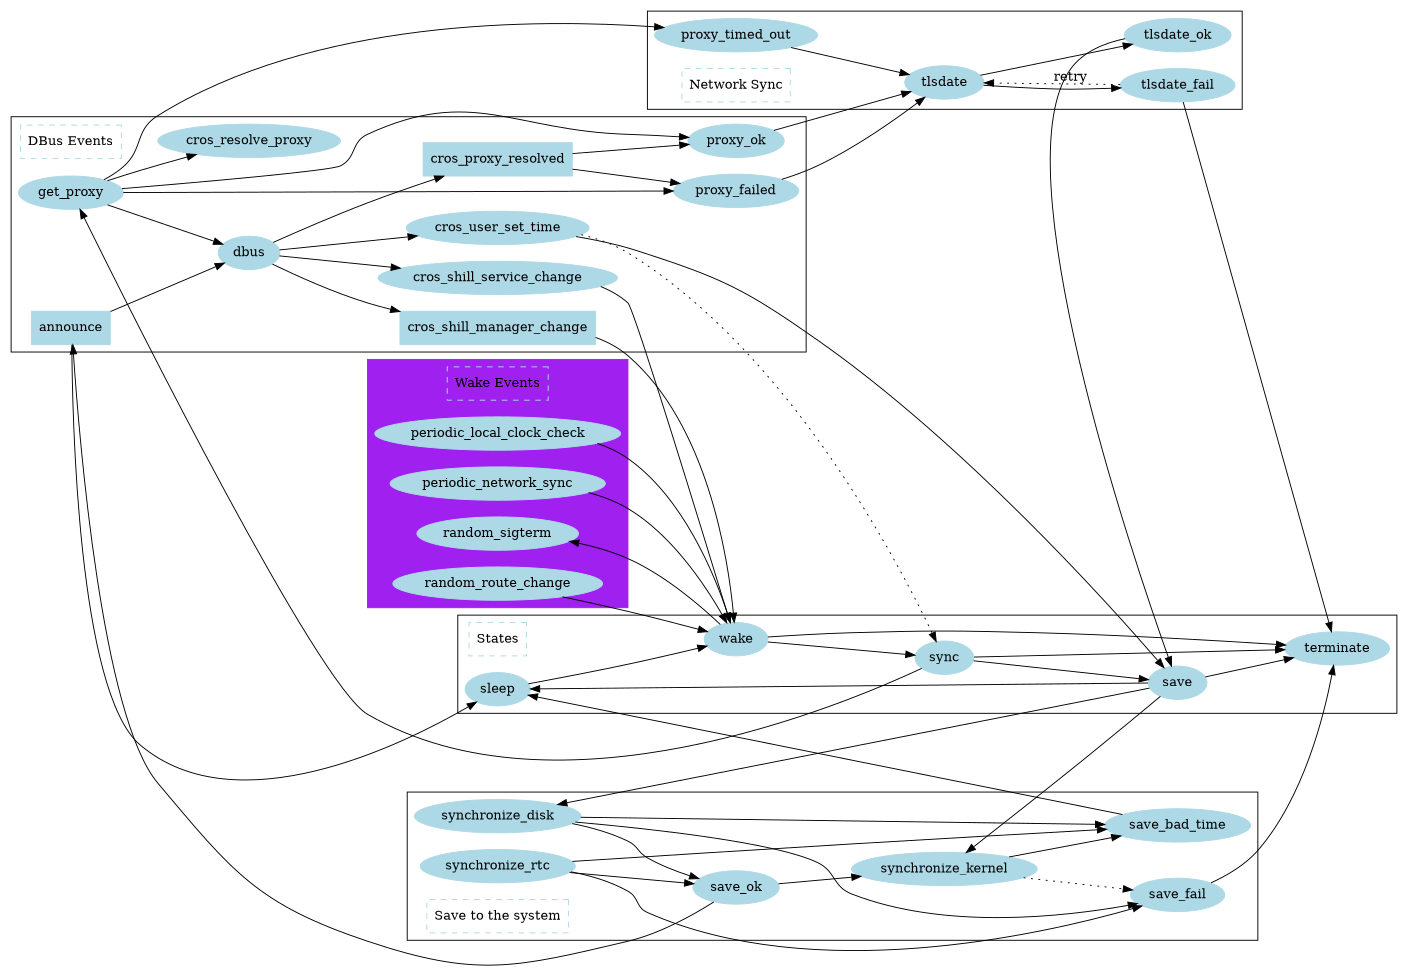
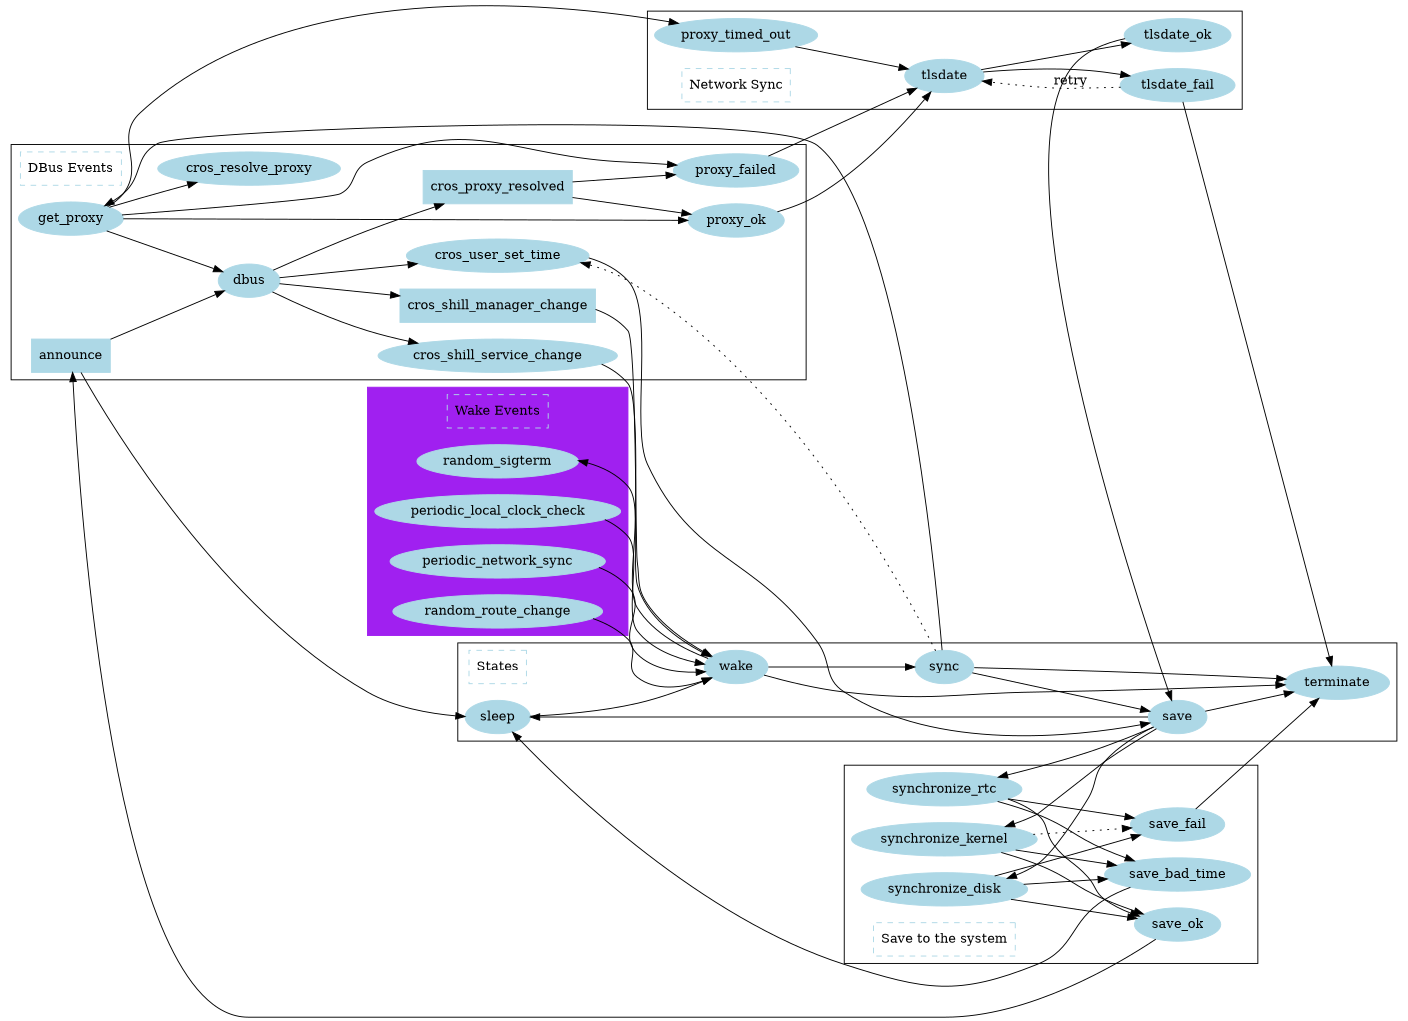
(790, 403) -> (793, 429)
none -> (1082, 754)
(815, 880) -> (1059, 875)
